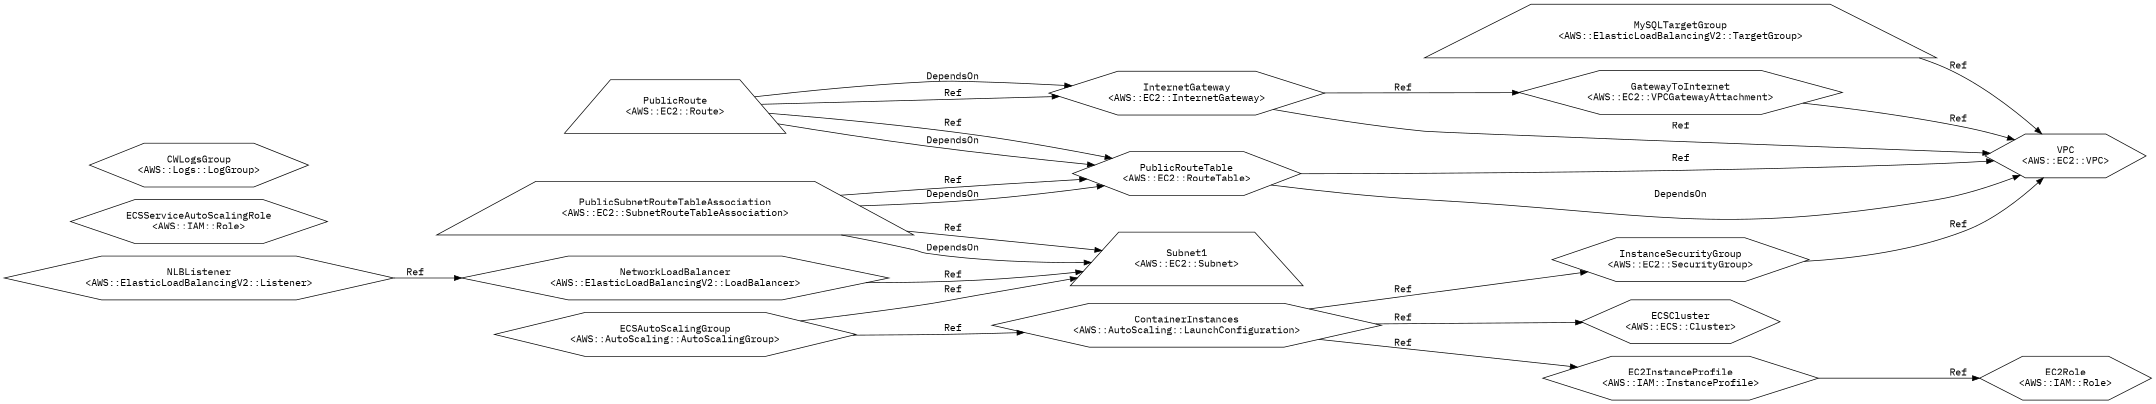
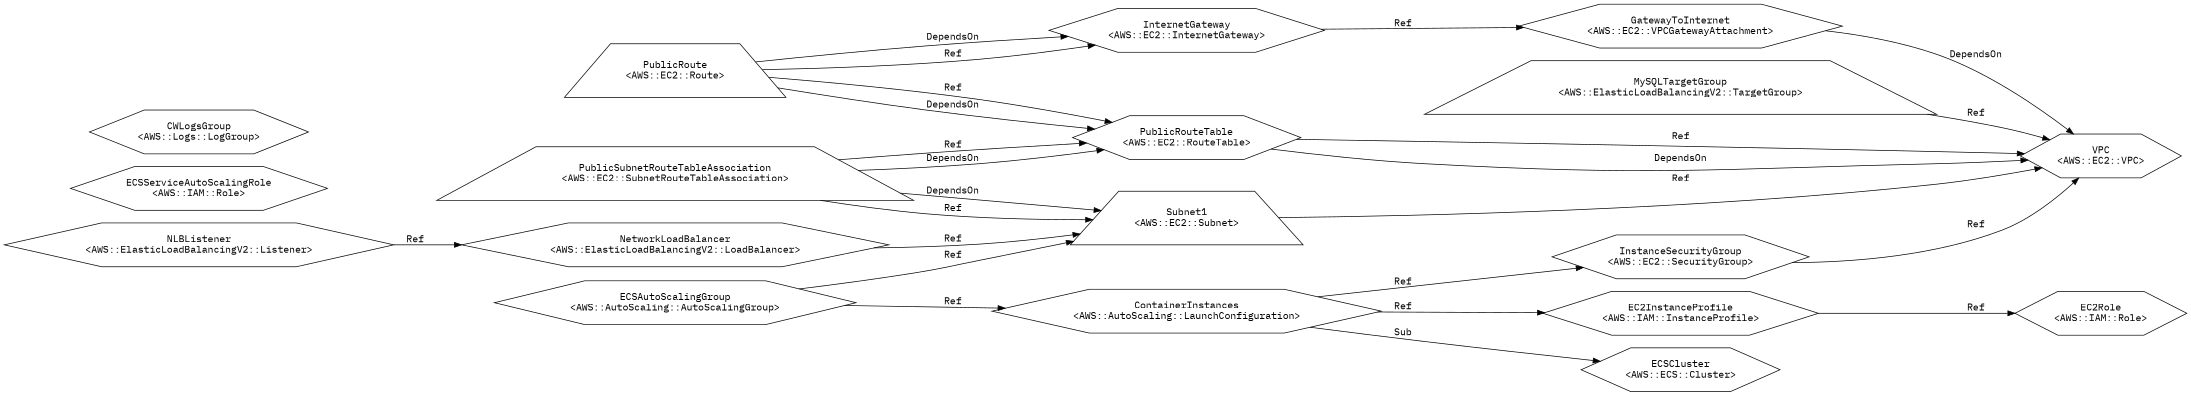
(1958, 119) -> (1976, 55)
(1627, 140) -> (1658, 206)
(1403, 318) -> (1403, 333)
